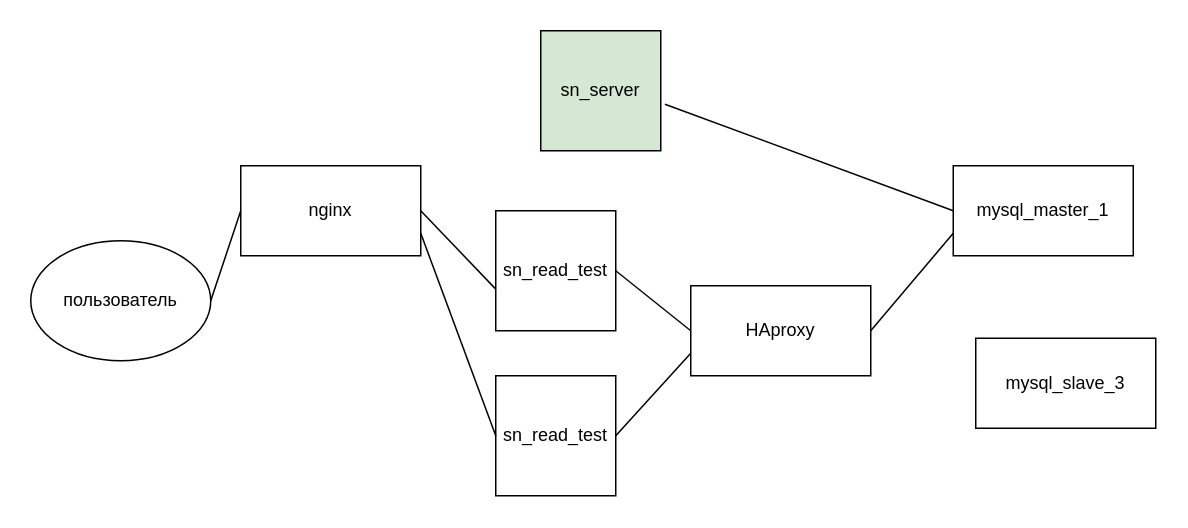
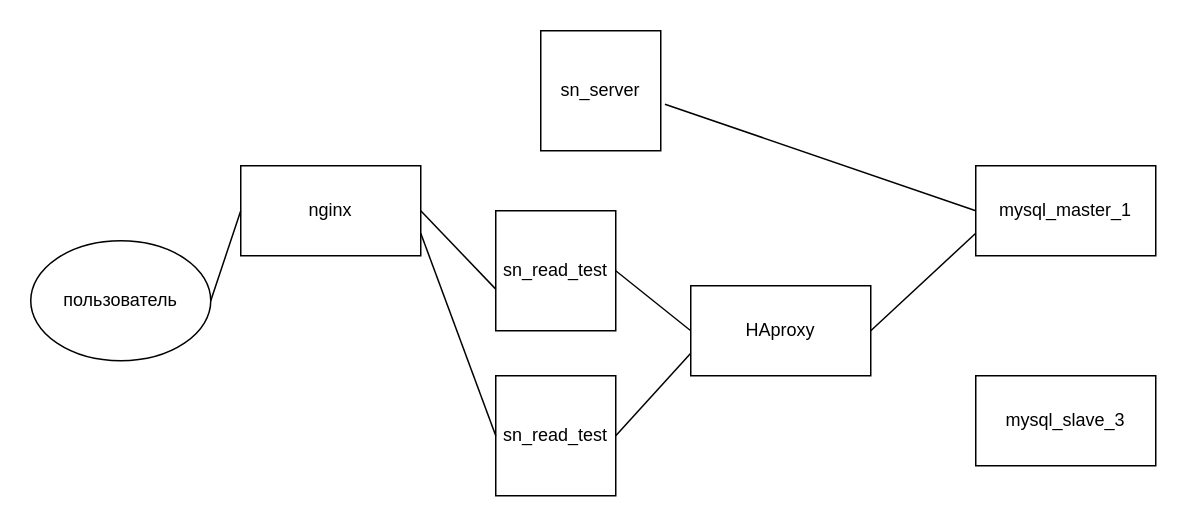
(601, 91) -> (601, 91)
(1043, 211) -> (1066, 211)
(1066, 383) -> (1066, 421)
